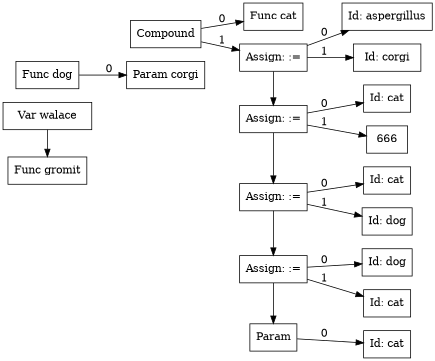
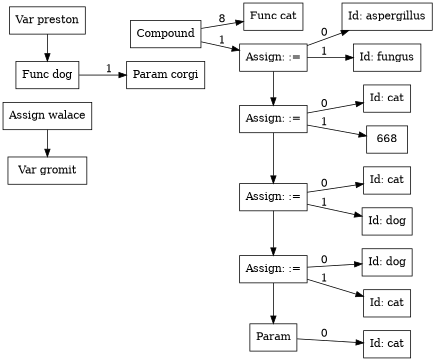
(222, 19) -> (222, 19)
none -> (47, 20)
(387, 58) -> (387, 58)
(109, 69) -> (109, 69)
(47, 116) -> (47, 116)
(387, 140) -> (387, 140)
(47, 171) -> (47, 171)
